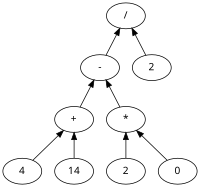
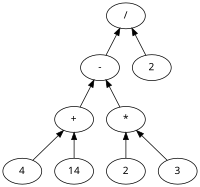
(178, 171) -> (178, 171)
